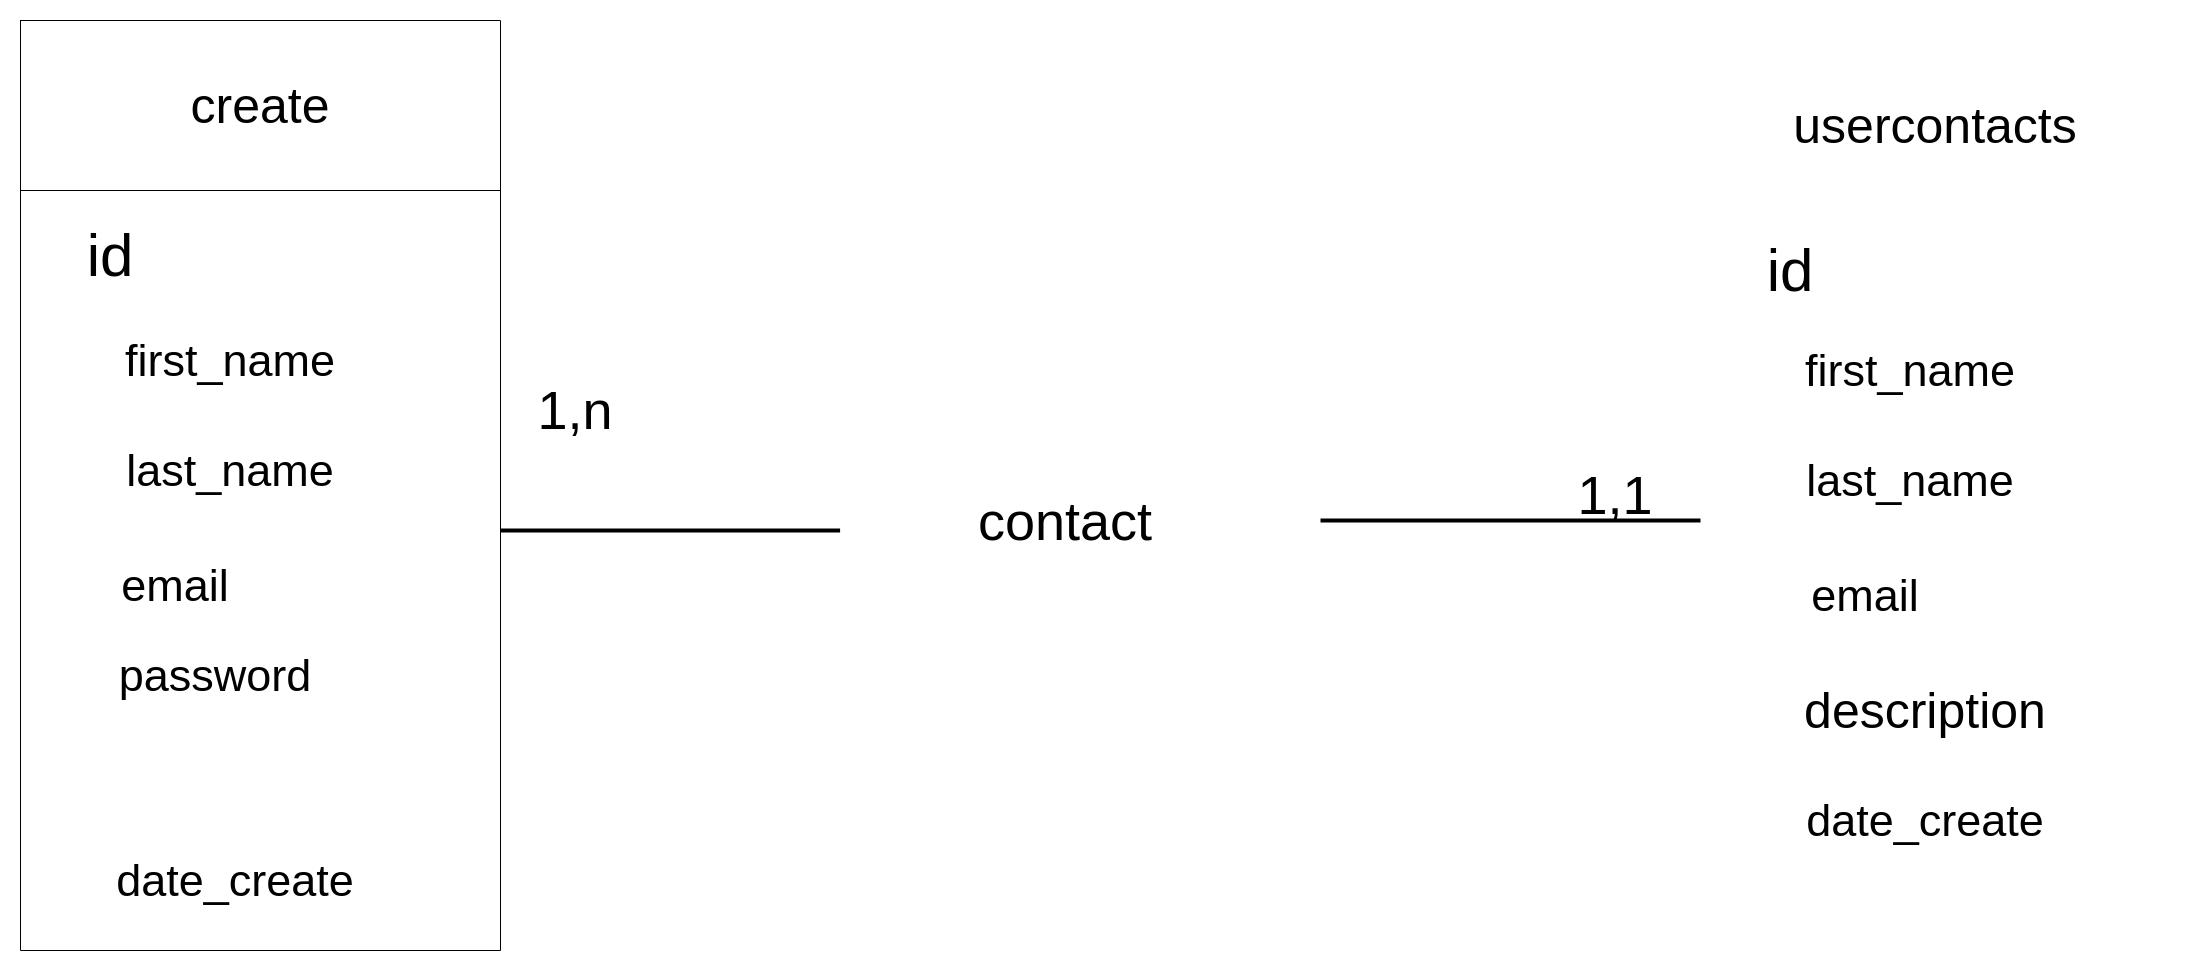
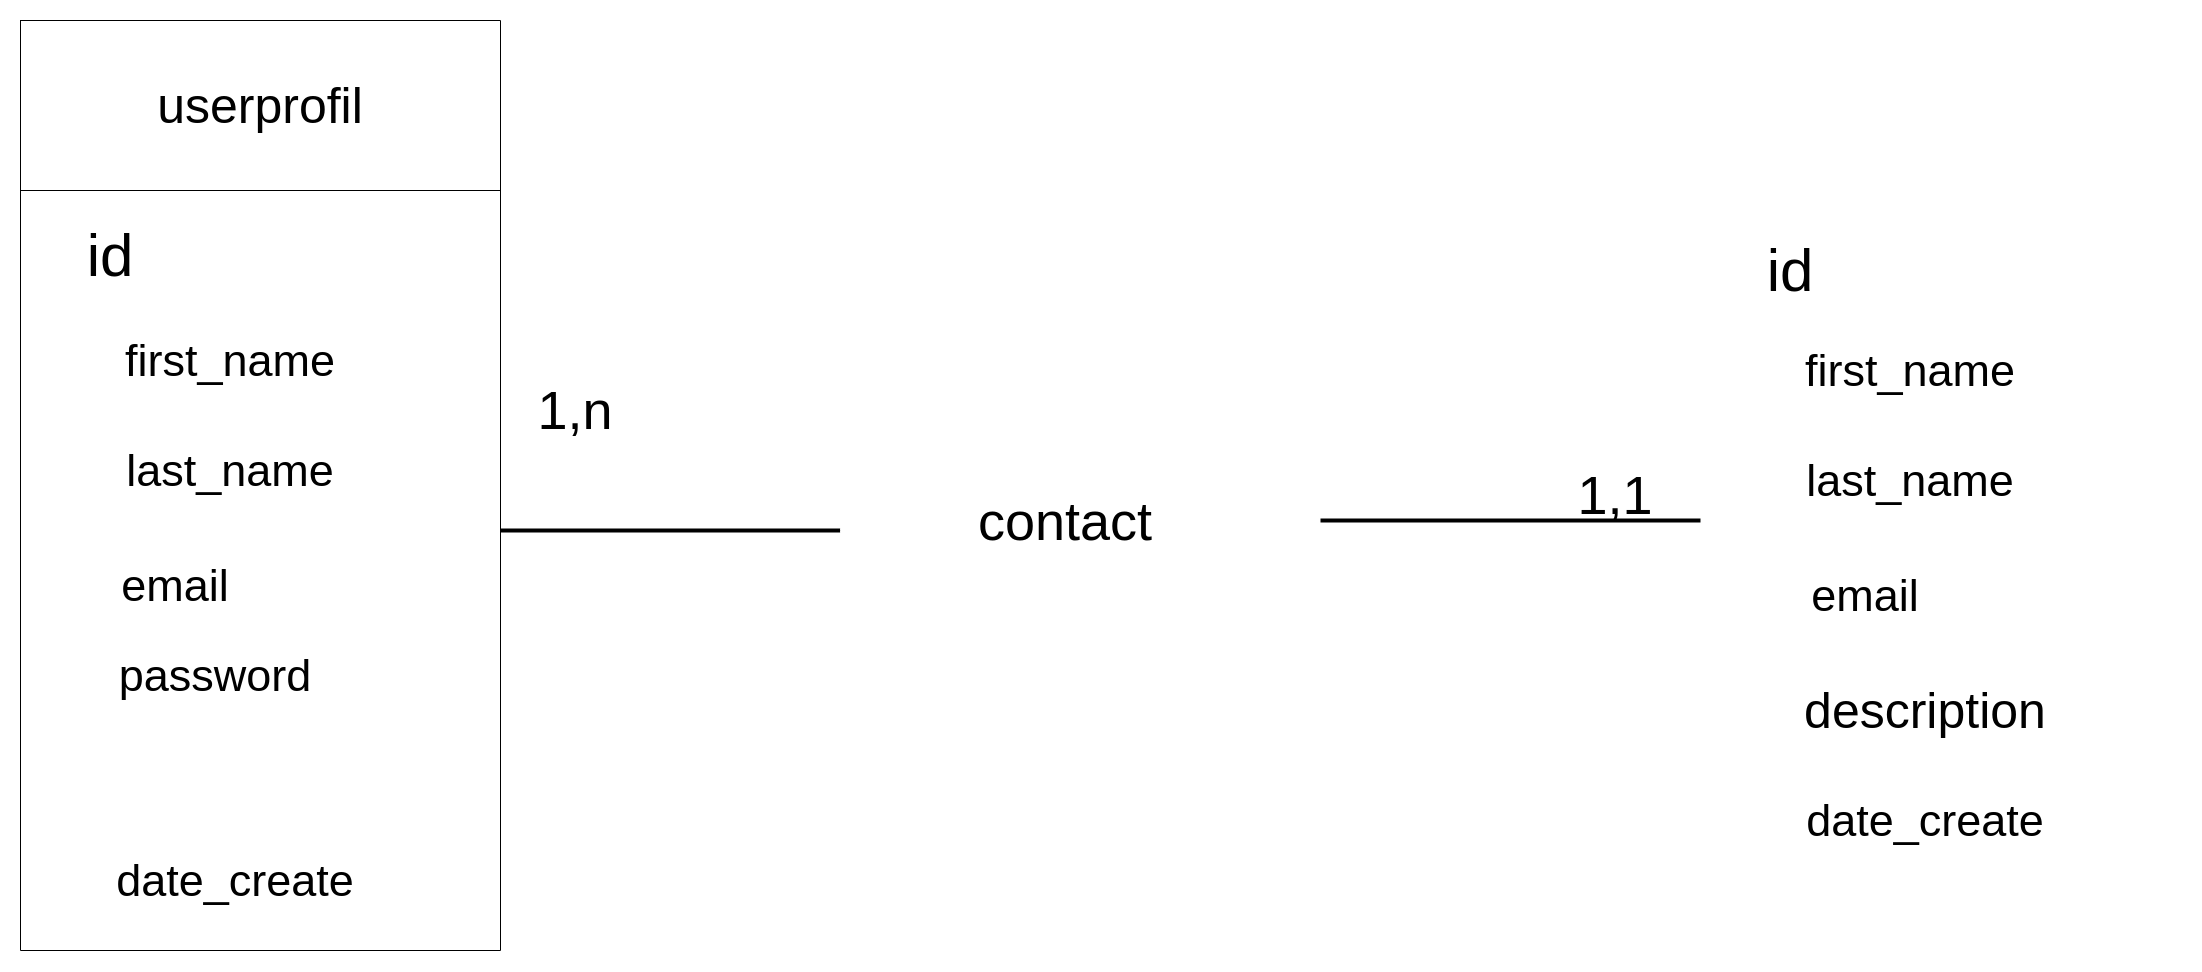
(261, 106) -> (261, 106)
(1936, 126) -> none
